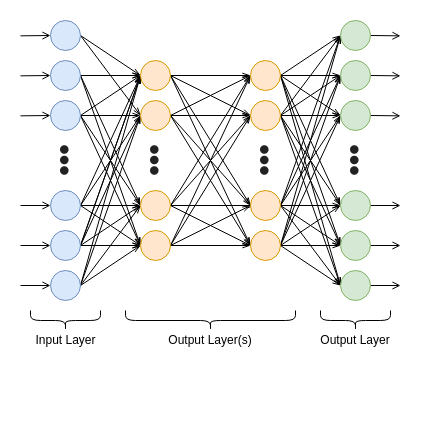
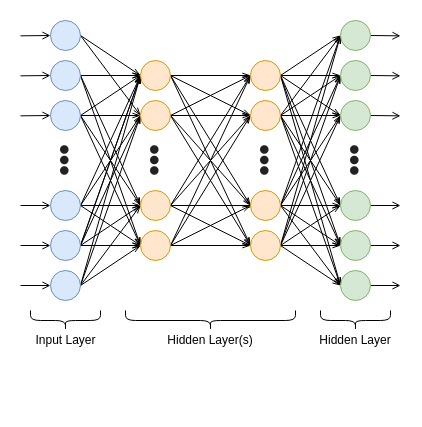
(211, 341) -> (211, 341)
(356, 341) -> (356, 341)
